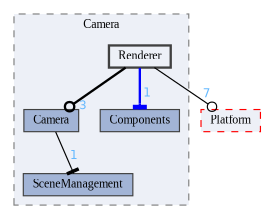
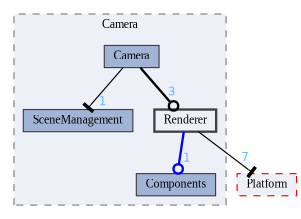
(100, 86) -> (155, 85)
(140, 86) -> (181, 148)
(181, 86) -> (218, 147)
